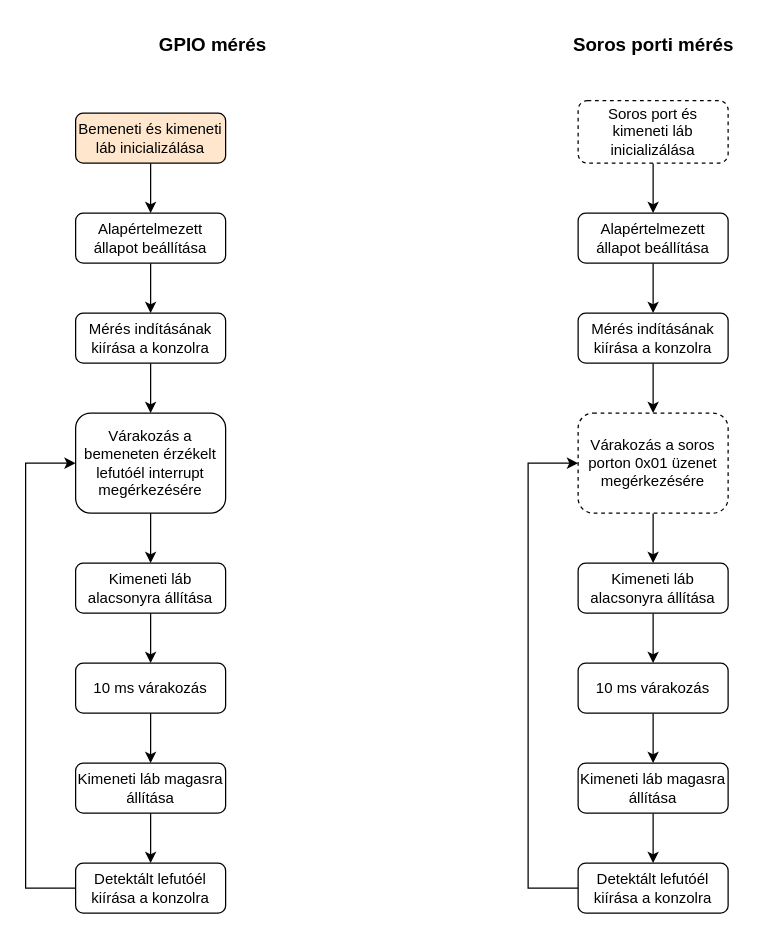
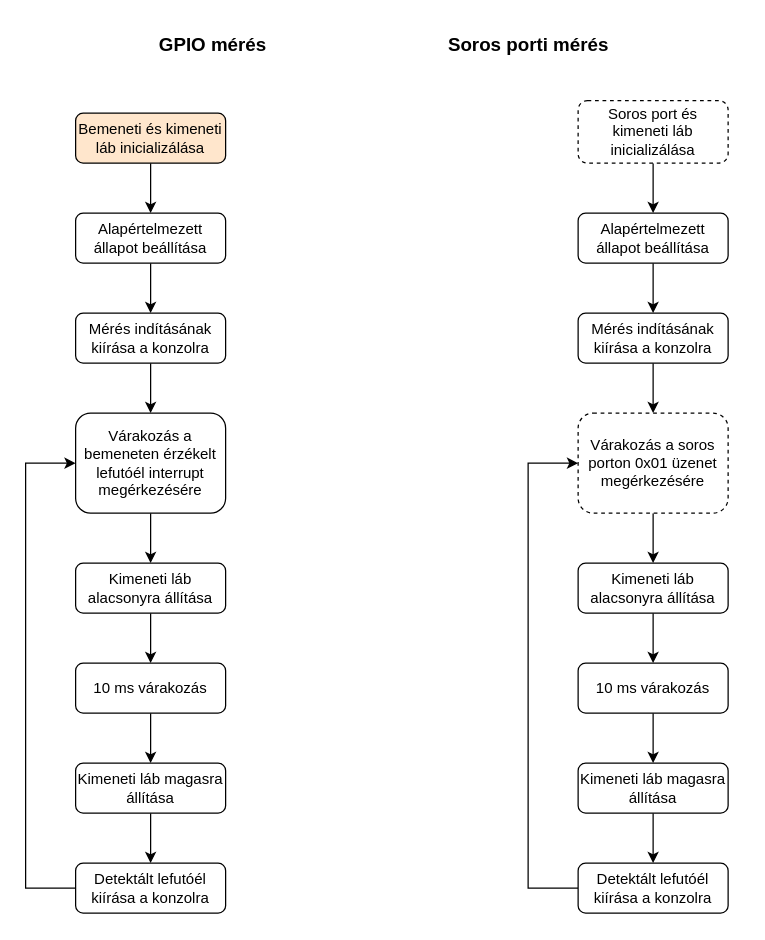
(653, 44) -> (528, 44)
